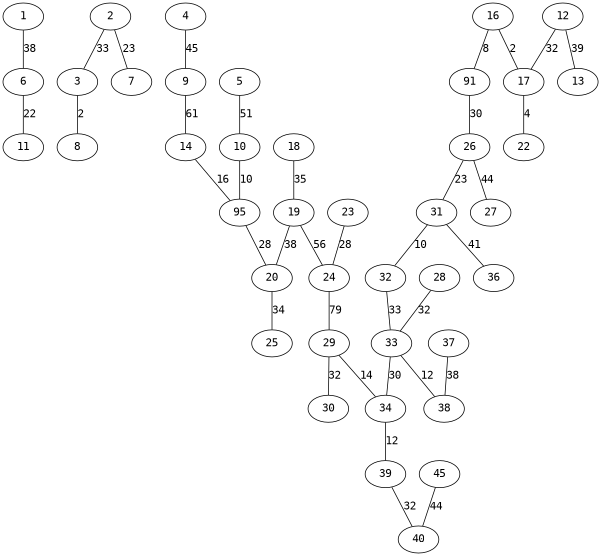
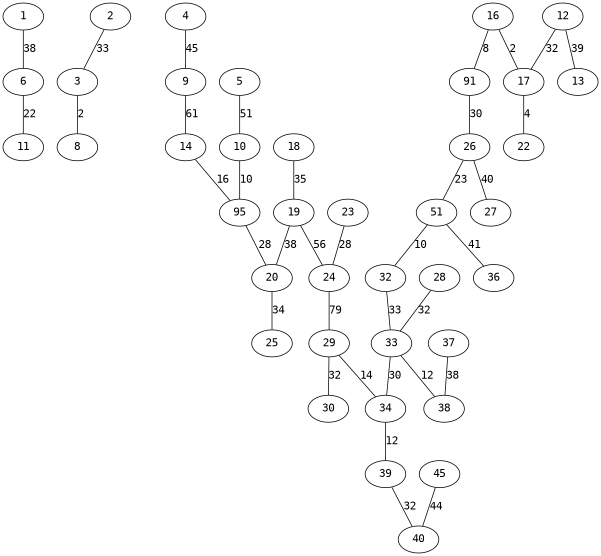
(131, 82) -> none
(487, 180) -> (487, 180)
(437, 213) -> (437, 213)
